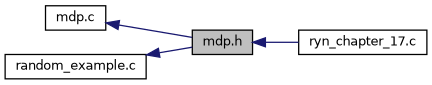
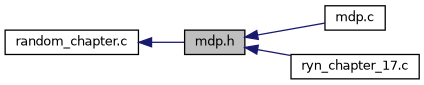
(155, 31) -> (291, 29)
(76, 67) -> (72, 42)
